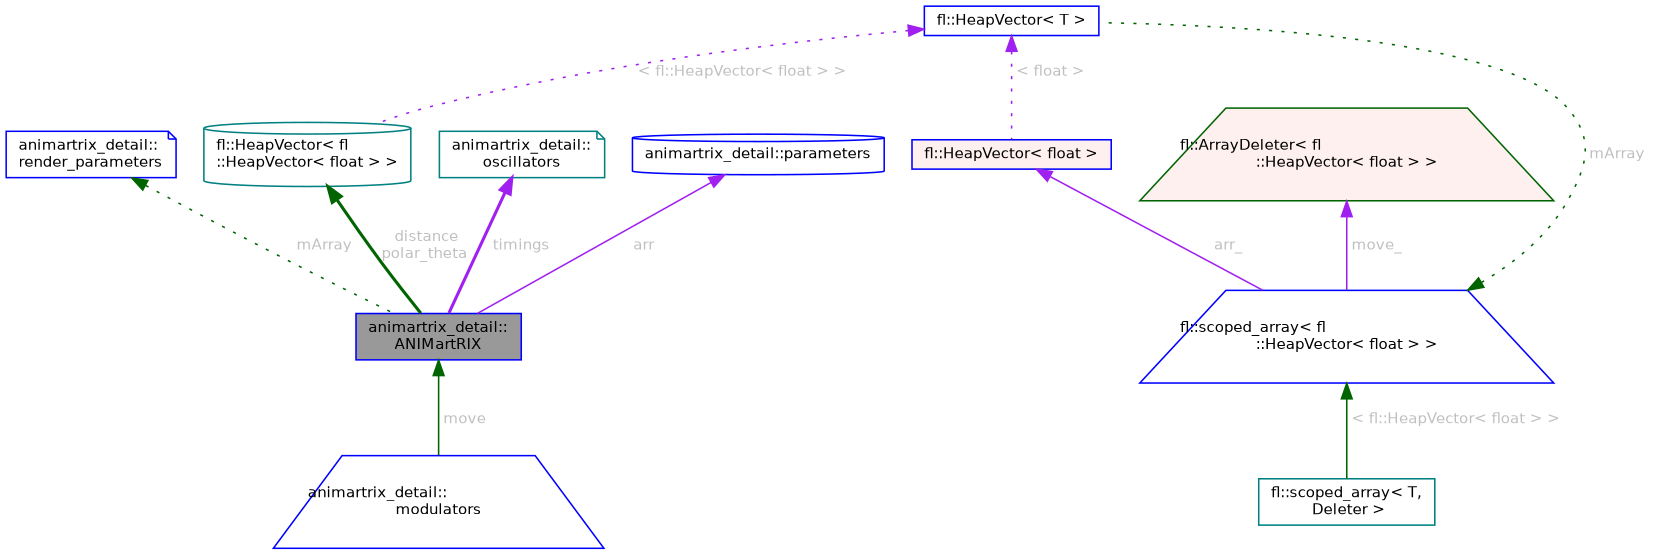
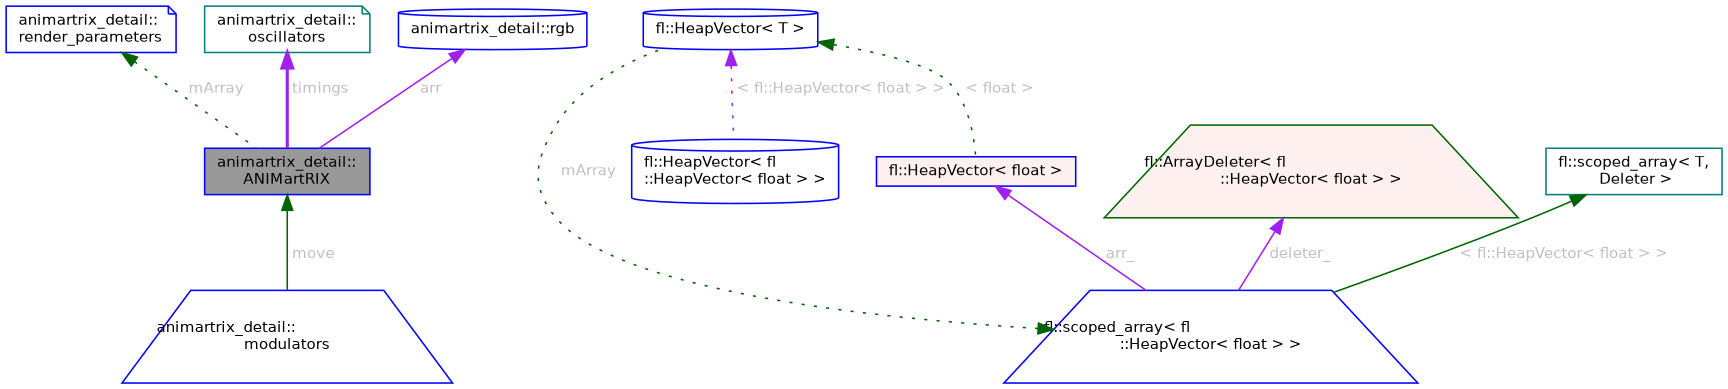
(1012, 21) -> (731, 29)
(1012, 95) -> (931, 71)
(307, 154) -> (735, 171)
(758, 154) -> (493, 29)
(1375, 246) -> (1298, 254)
(378, 257) -> none
(1347, 439) -> (1454, 248)
